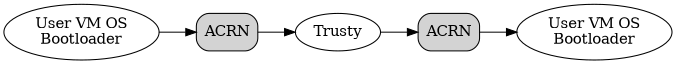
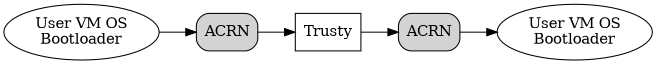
(338, 32) -> (328, 32)
